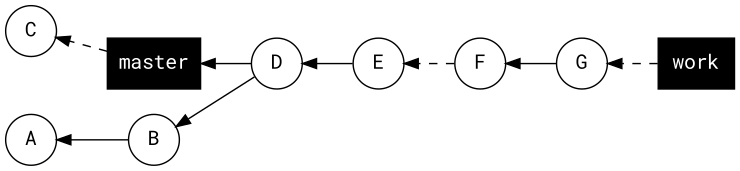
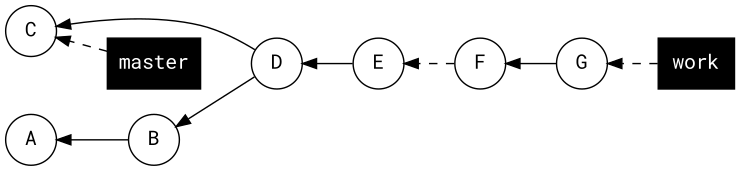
(233, 64) -> (165, 20)
